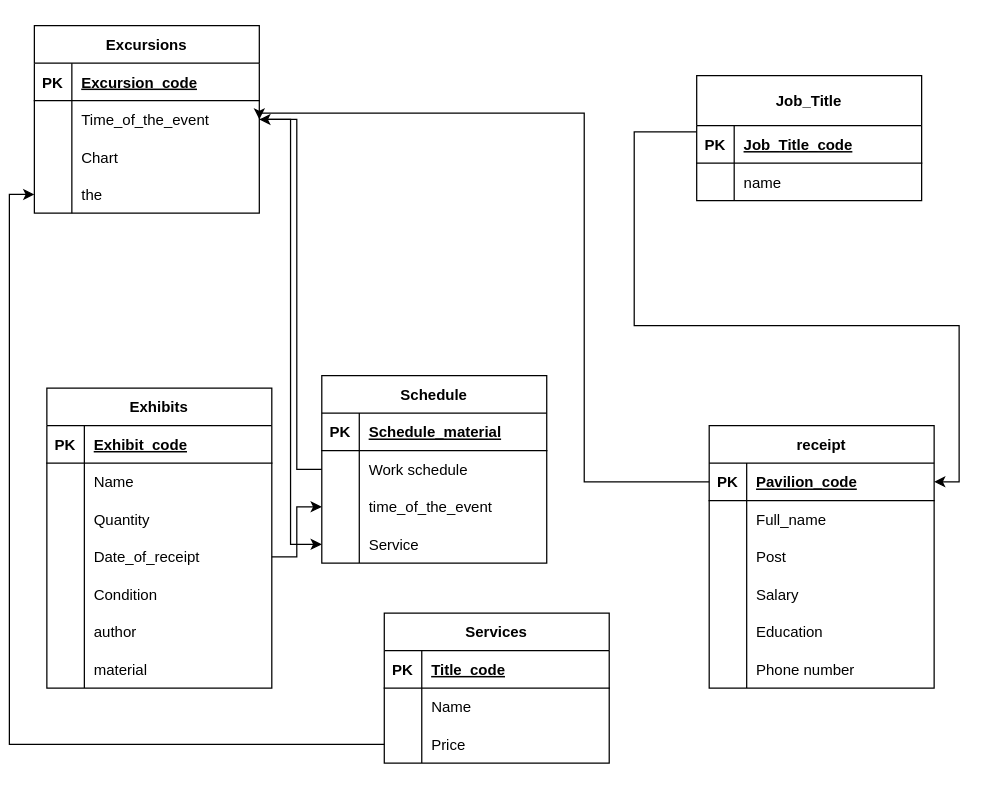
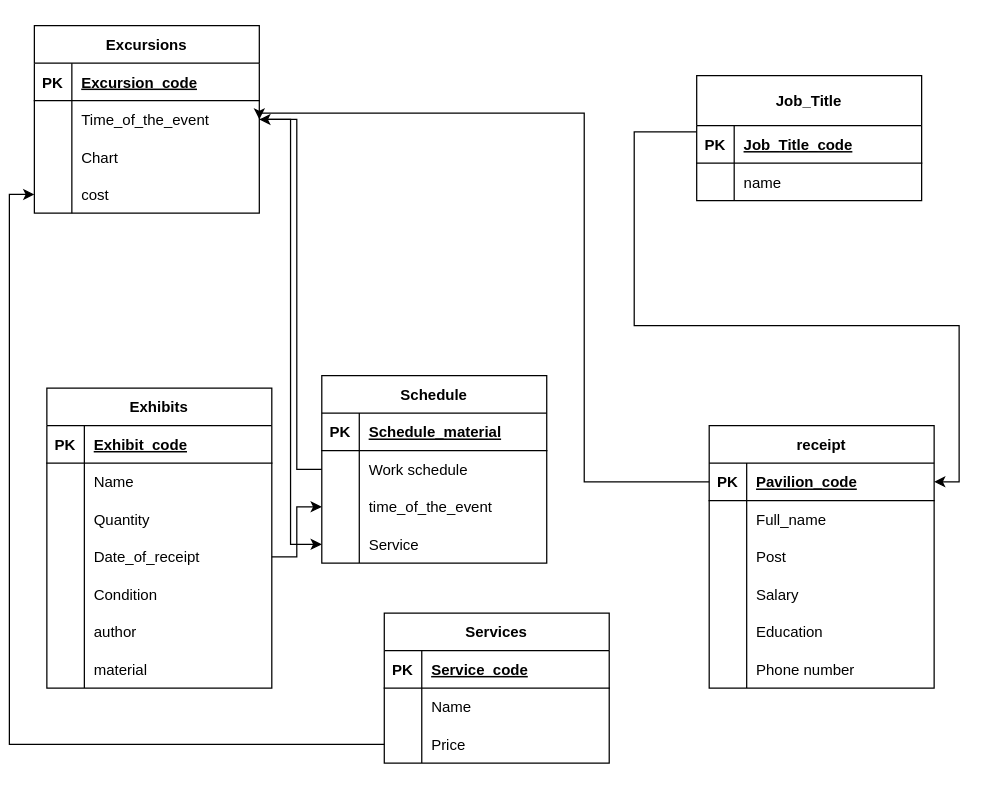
(94, 195) -> (98, 195)
(469, 670) -> (480, 670)
